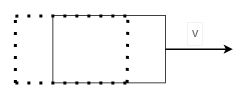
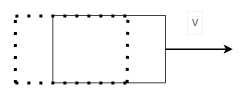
(195, 34) -> (195, 23)
